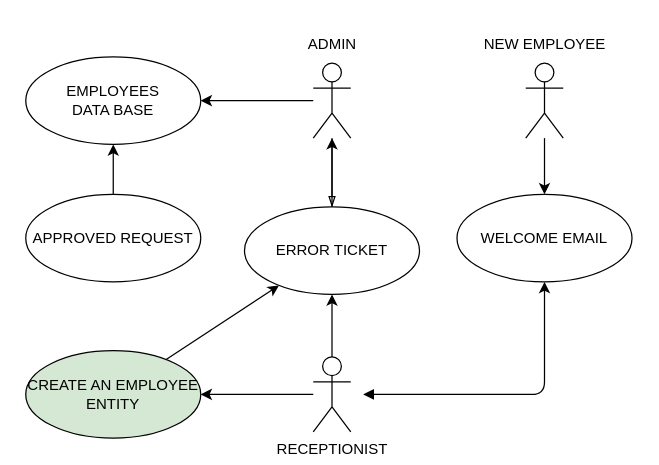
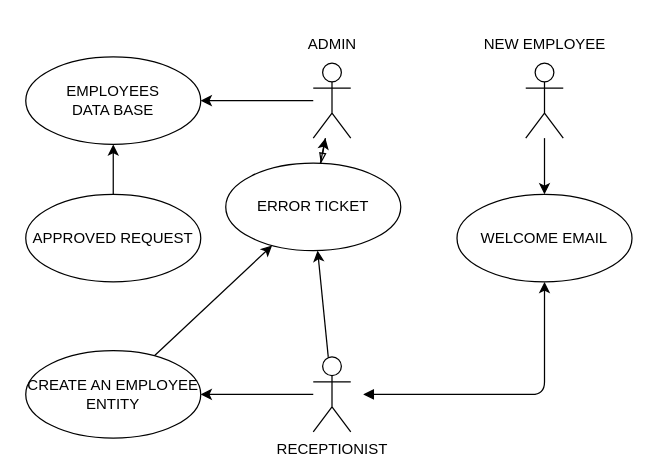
(332, 251) -> (313, 207)
(113, 394) -> (113, 394)
